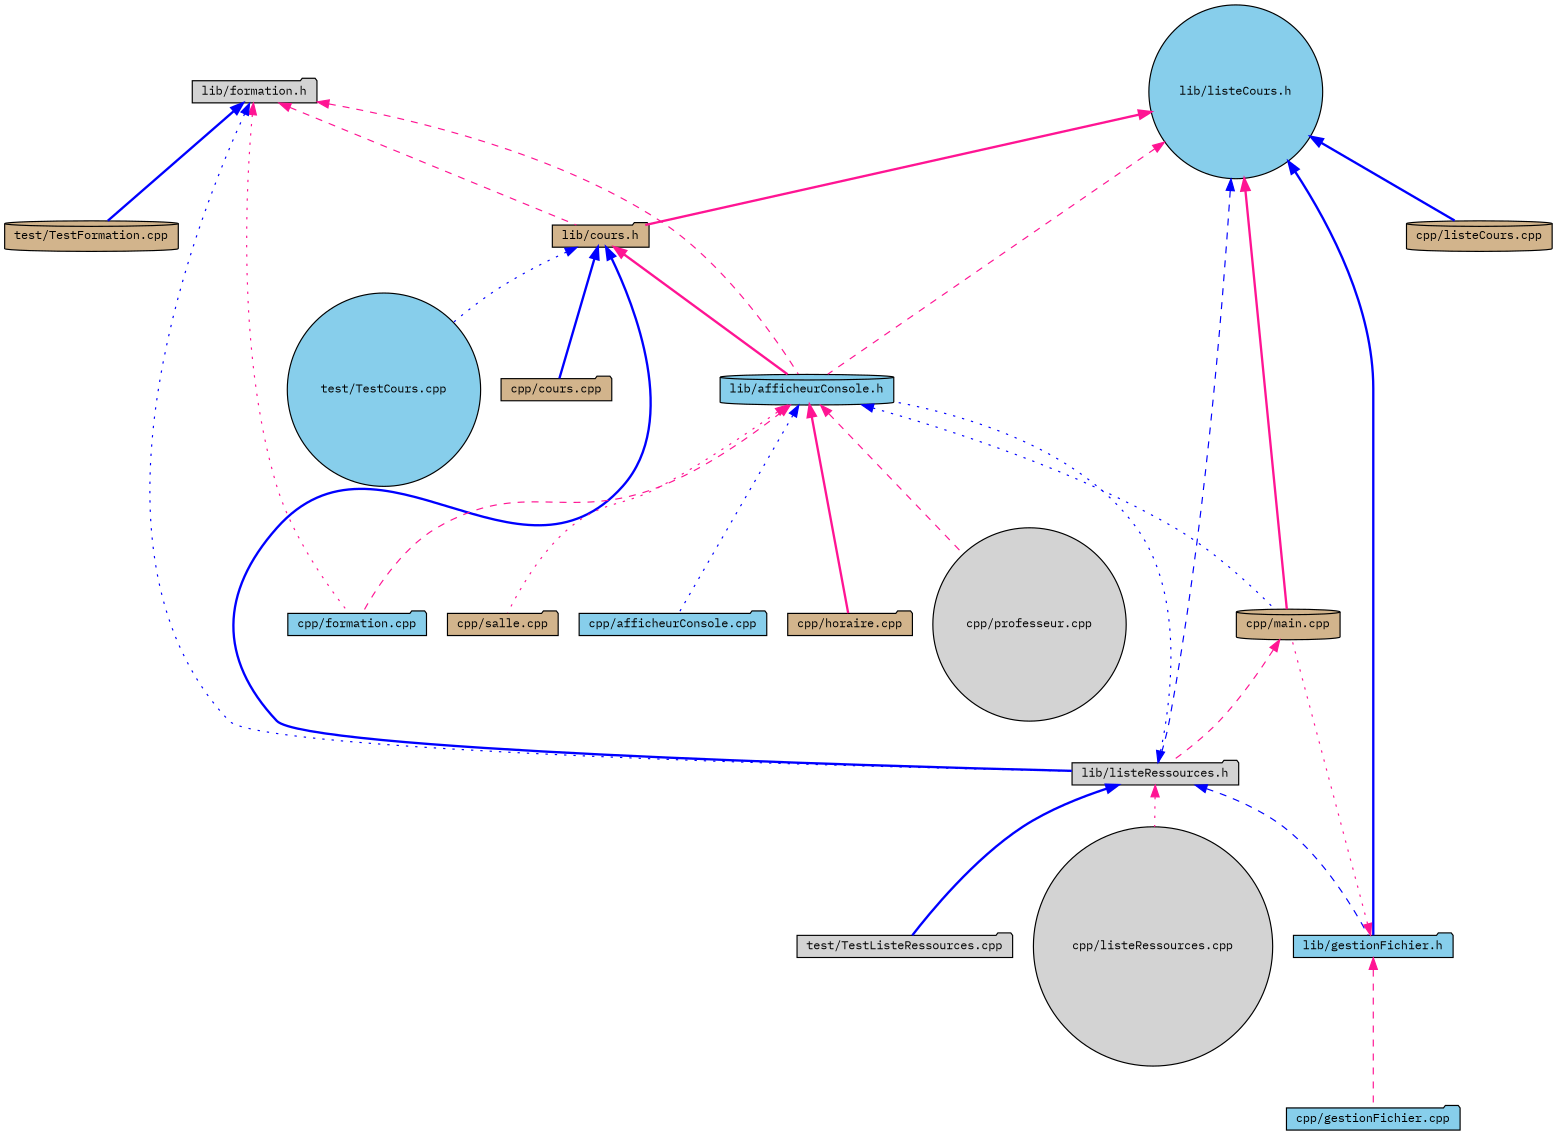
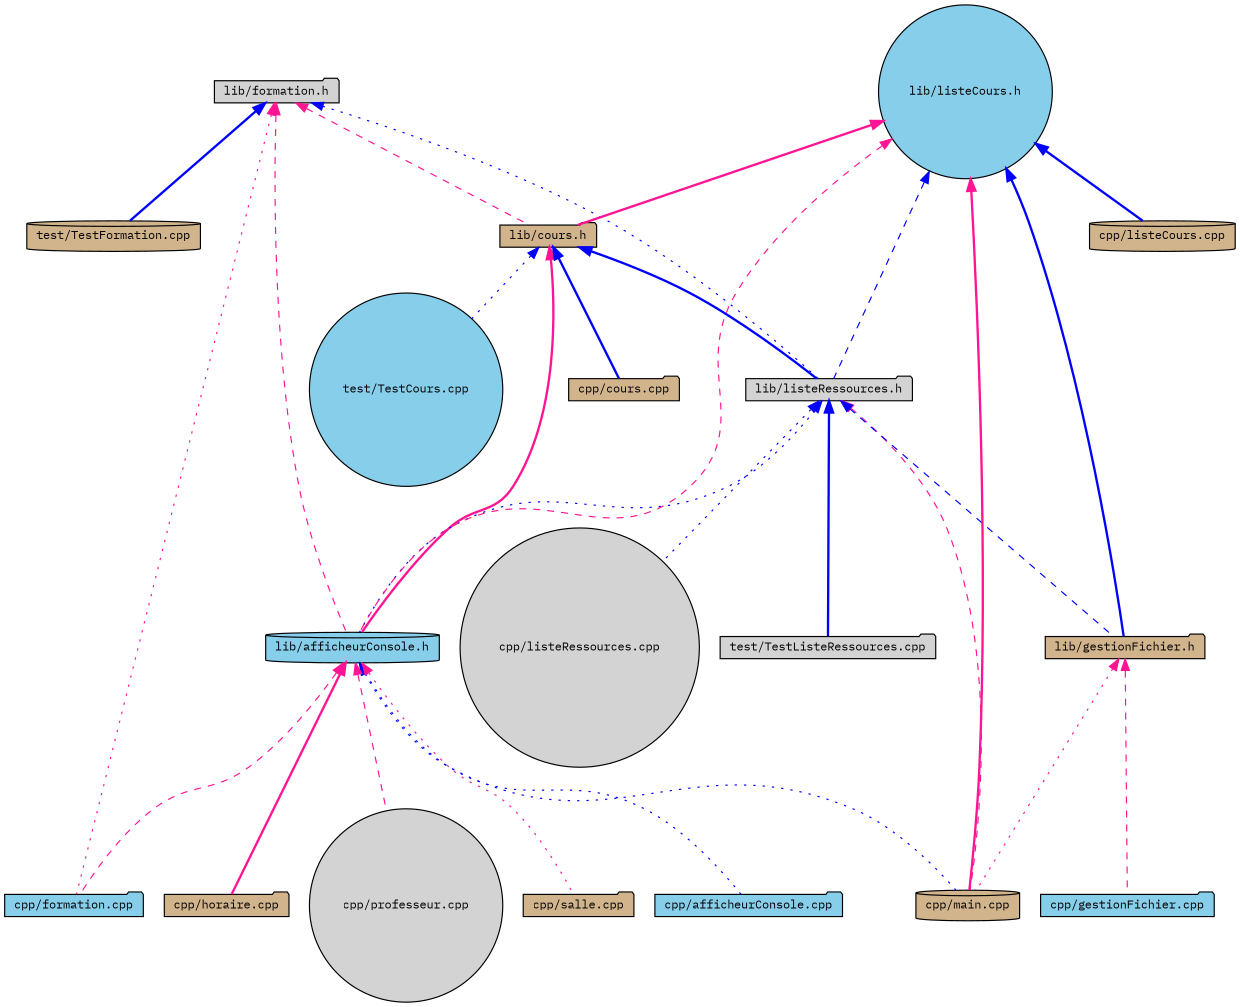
(1228, 712) -> (973, 630)
(1155, 812) -> (726, 497)
(1373, 946) -> (1125, 648)
